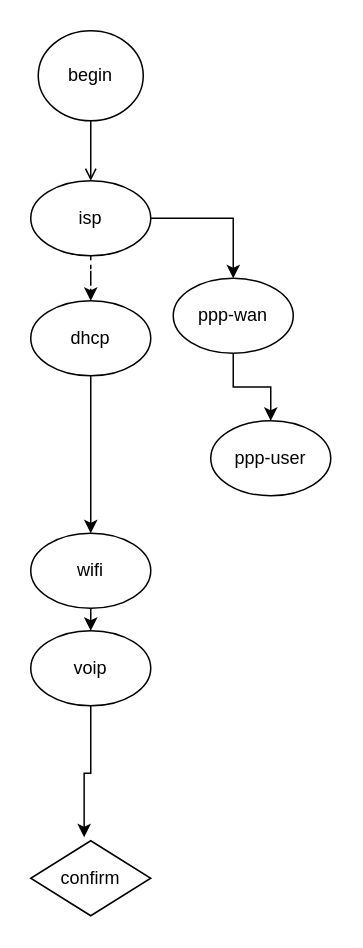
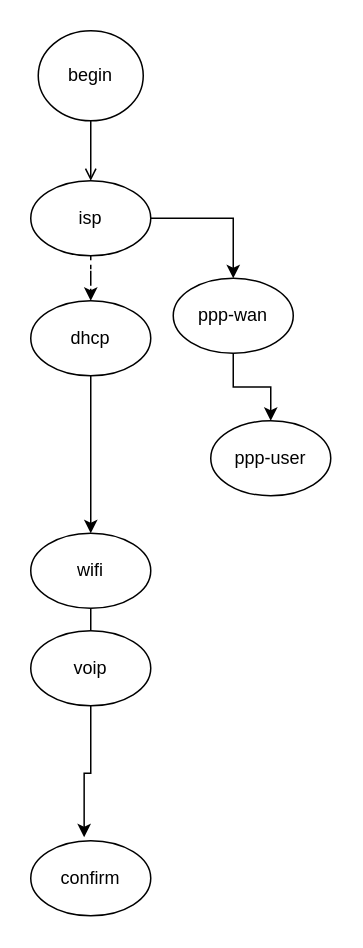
(91, 619) -> (91, 623)
(91, 878) -> (91, 878)
